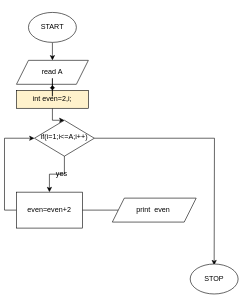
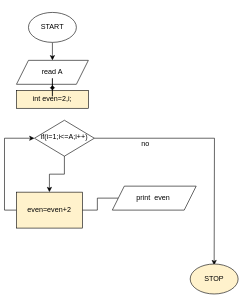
(53, 118) -> none
none -> (146, 144)
(62, 174) -> none
(50, 210) -> (50, 210)
(155, 210) -> (155, 198)
(215, 279) -> (215, 279)
